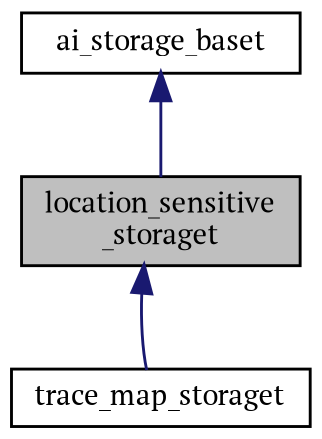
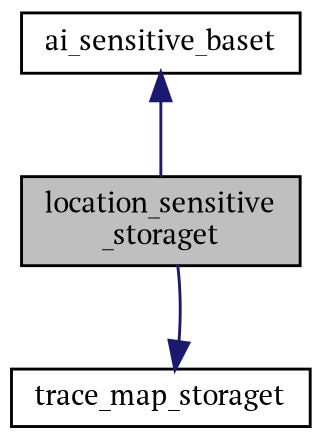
(161, 43) -> (161, 43)
(142, 332) -> (180, 303)
